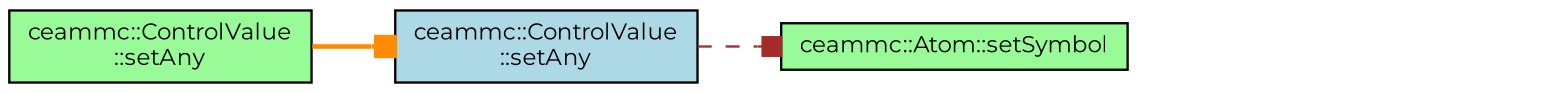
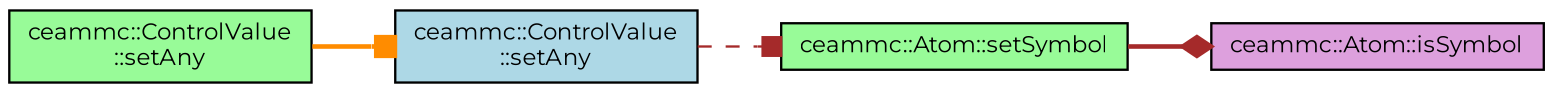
none -> (1378, 46)
